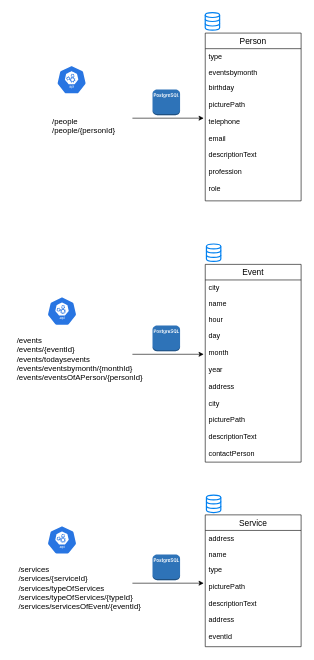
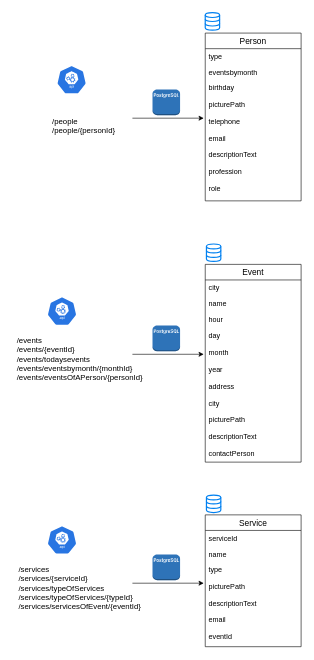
(223, 539) -> (226, 539)
(217, 570) -> (217, 570)
